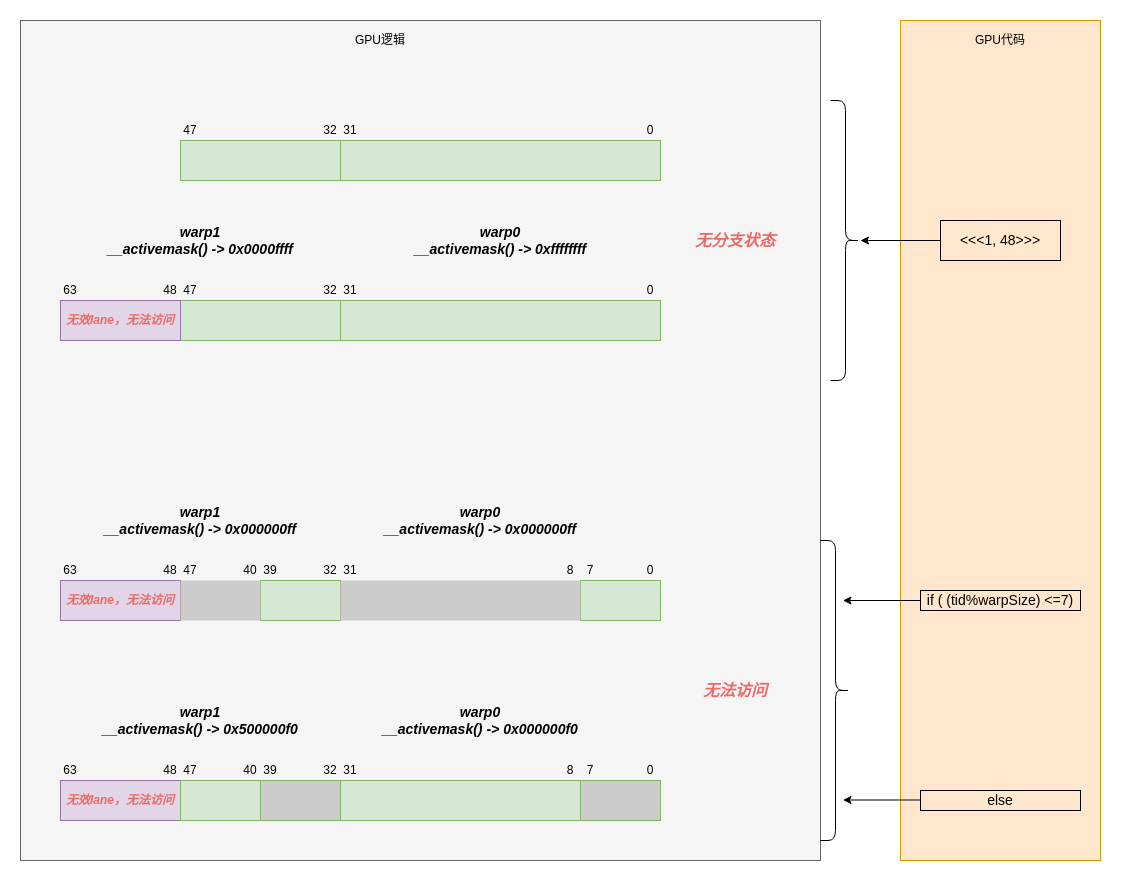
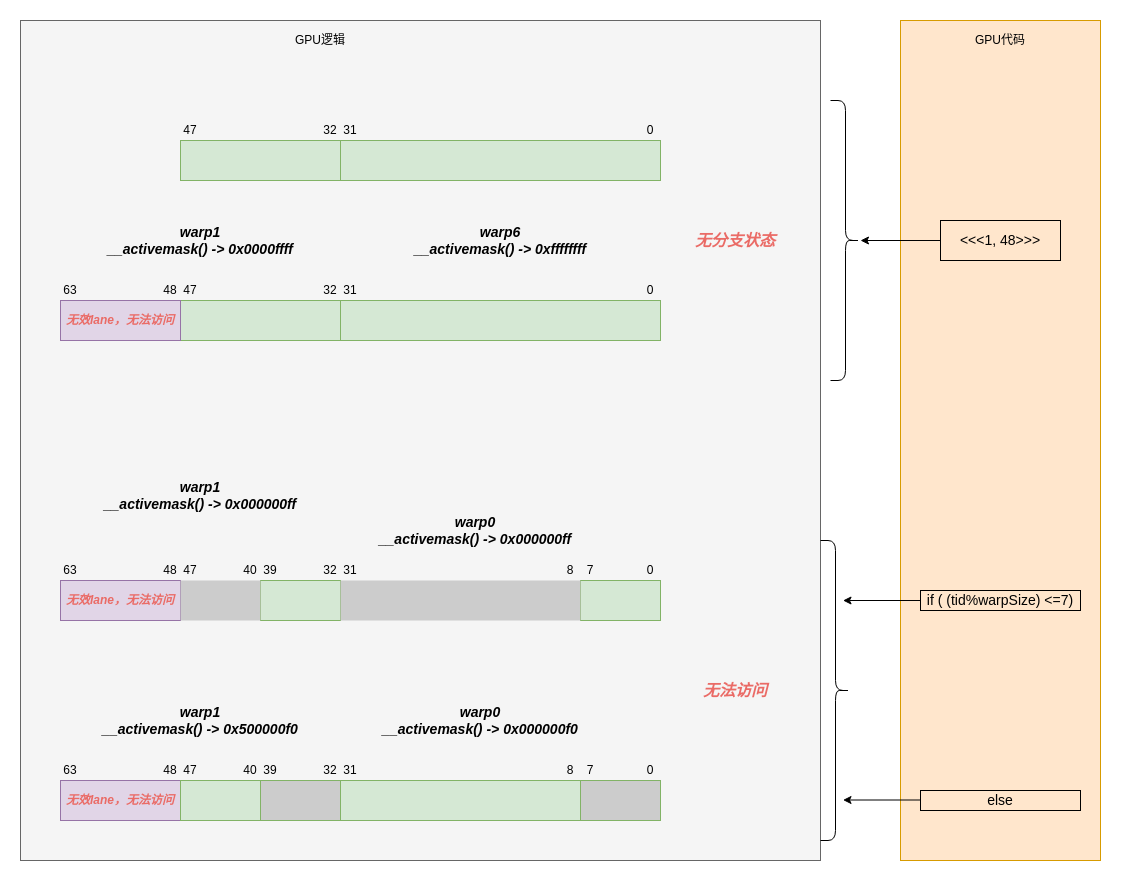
(381, 41) -> (321, 41)
(501, 241) -> (501, 241)
(201, 521) -> (201, 496)
(481, 521) -> (476, 531)
